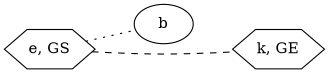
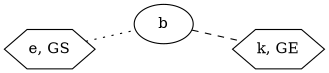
(164, 54) -> (217, 36)
